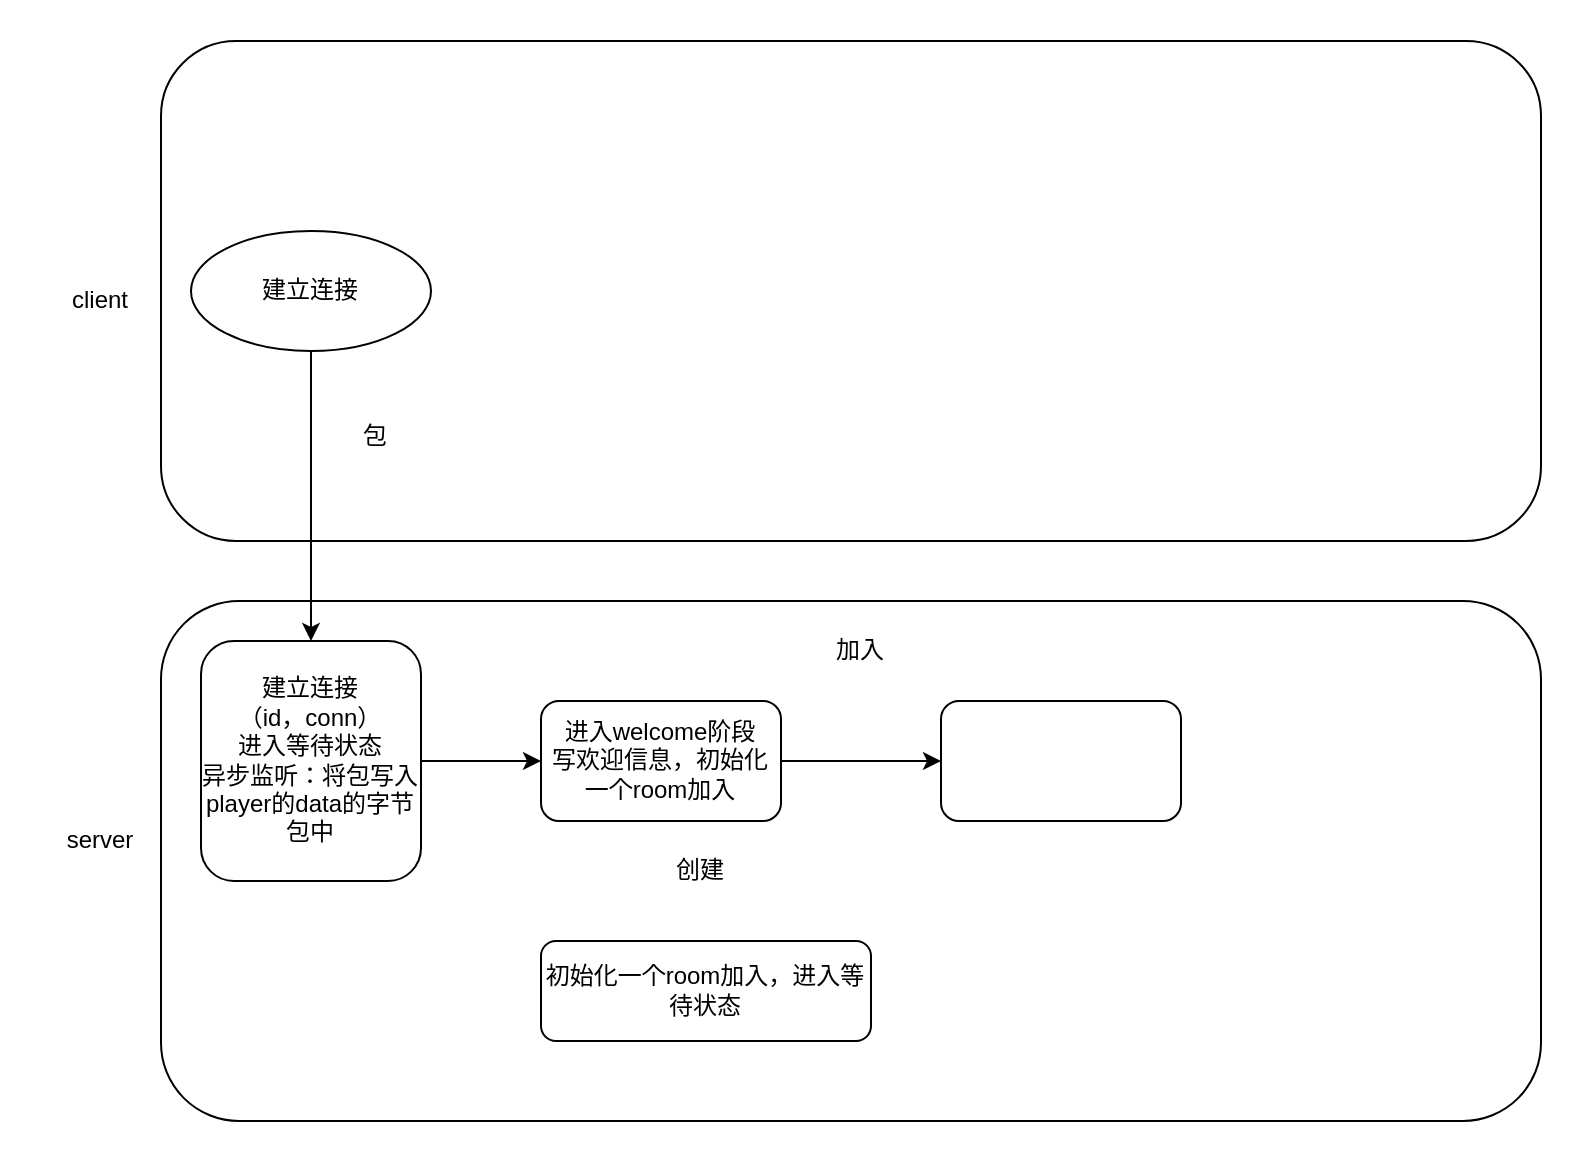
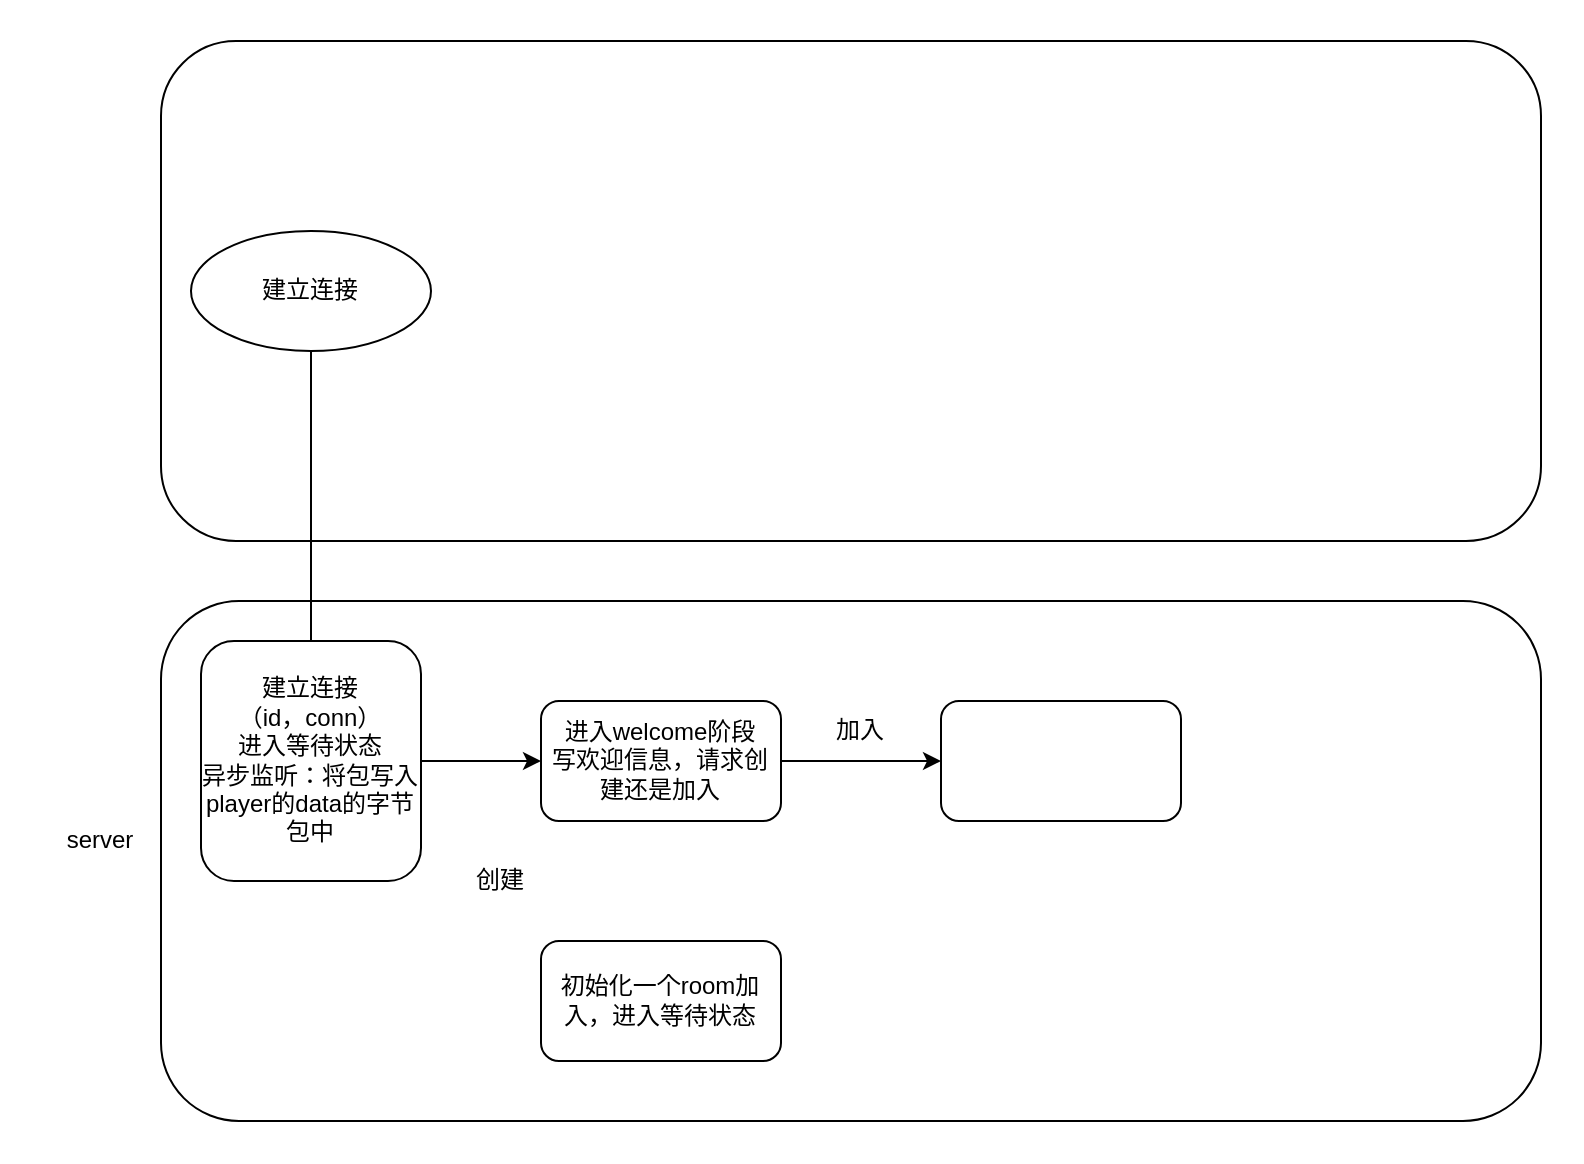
(101, 301) -> none
(376, 451) -> none
(311, 626) -> (311, 631)
(861, 651) -> (861, 731)
(661, 761) -> (661, 761)
(701, 871) -> (501, 881)
(706, 991) -> (661, 1001)
